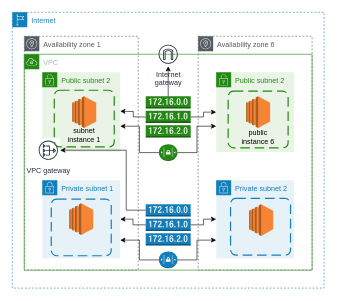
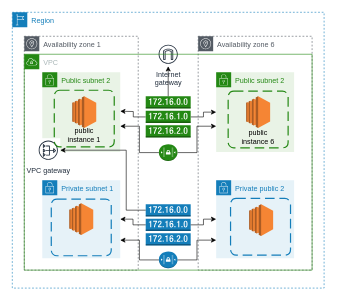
(48, 21) -> (43, 21)
(84, 135) -> (84, 135)
(265, 193) -> (263, 189)
